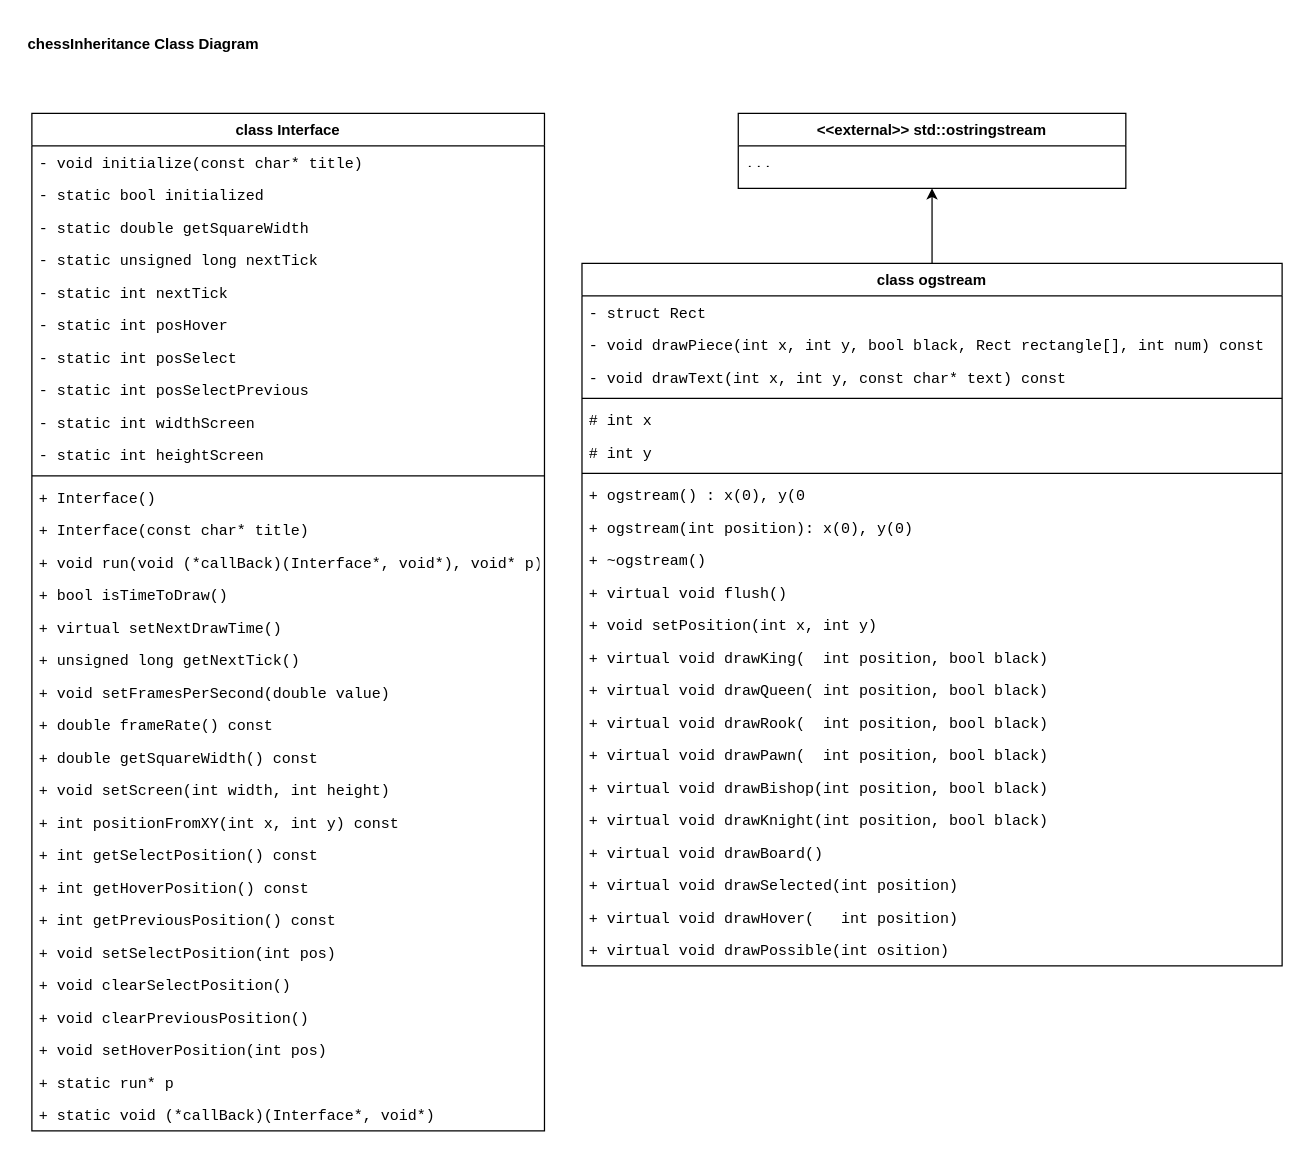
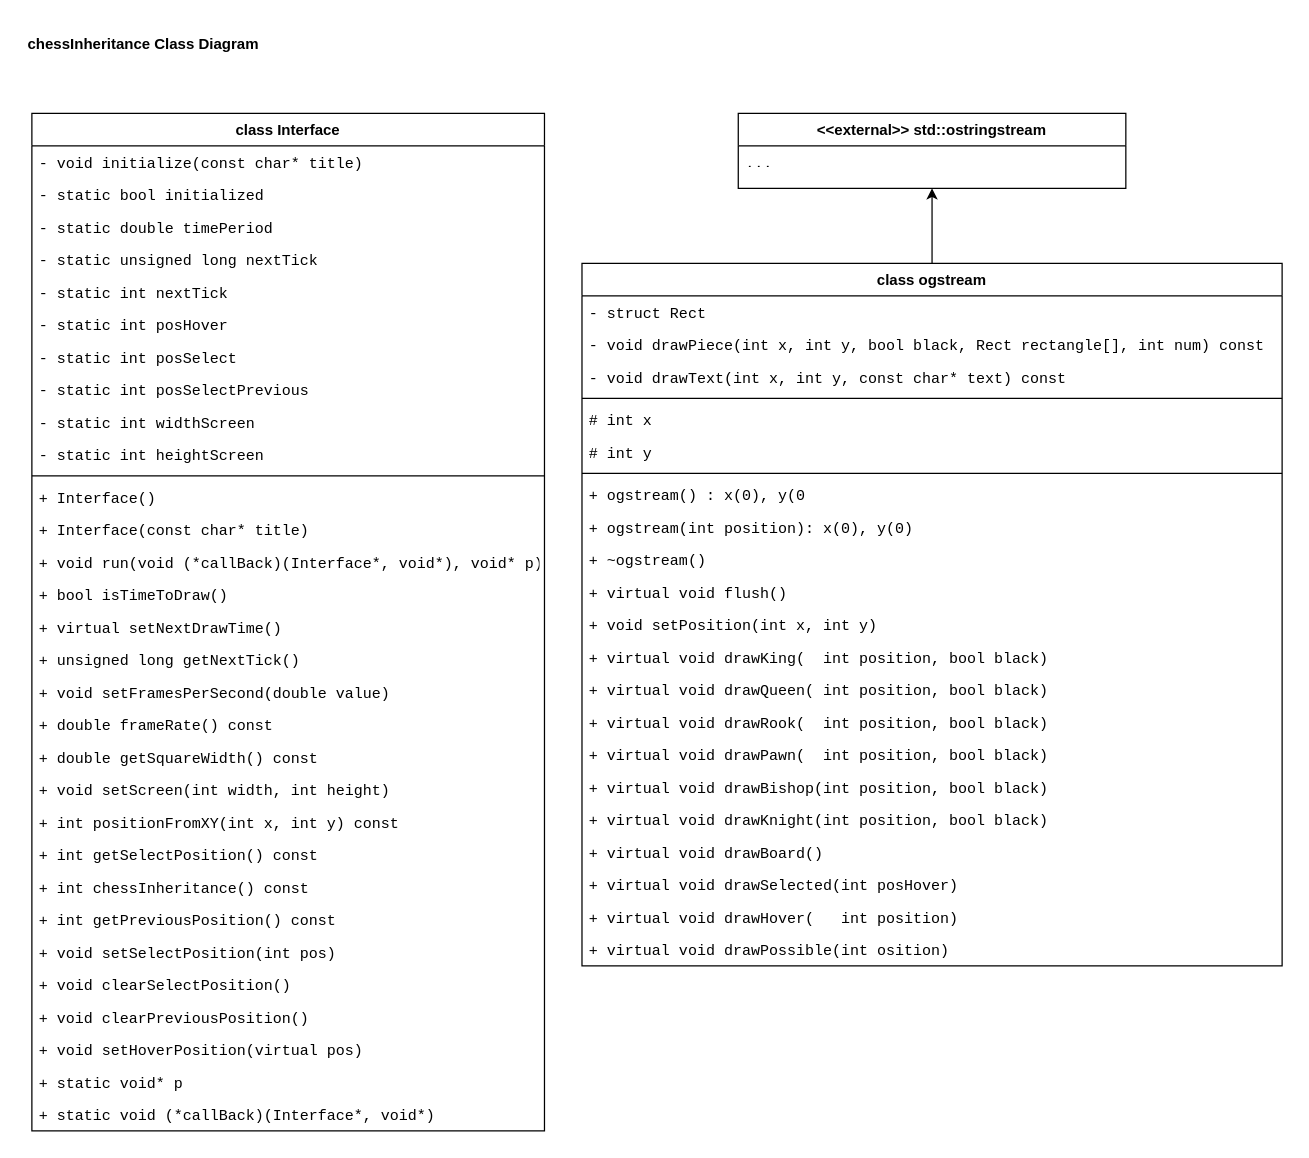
(153, 228) -> (134, 228)
(741, 885) -> (745, 885)
(155, 888) -> (157, 888)
(161, 1050) -> (176, 1050)
(96, 1083) -> (98, 1083)
